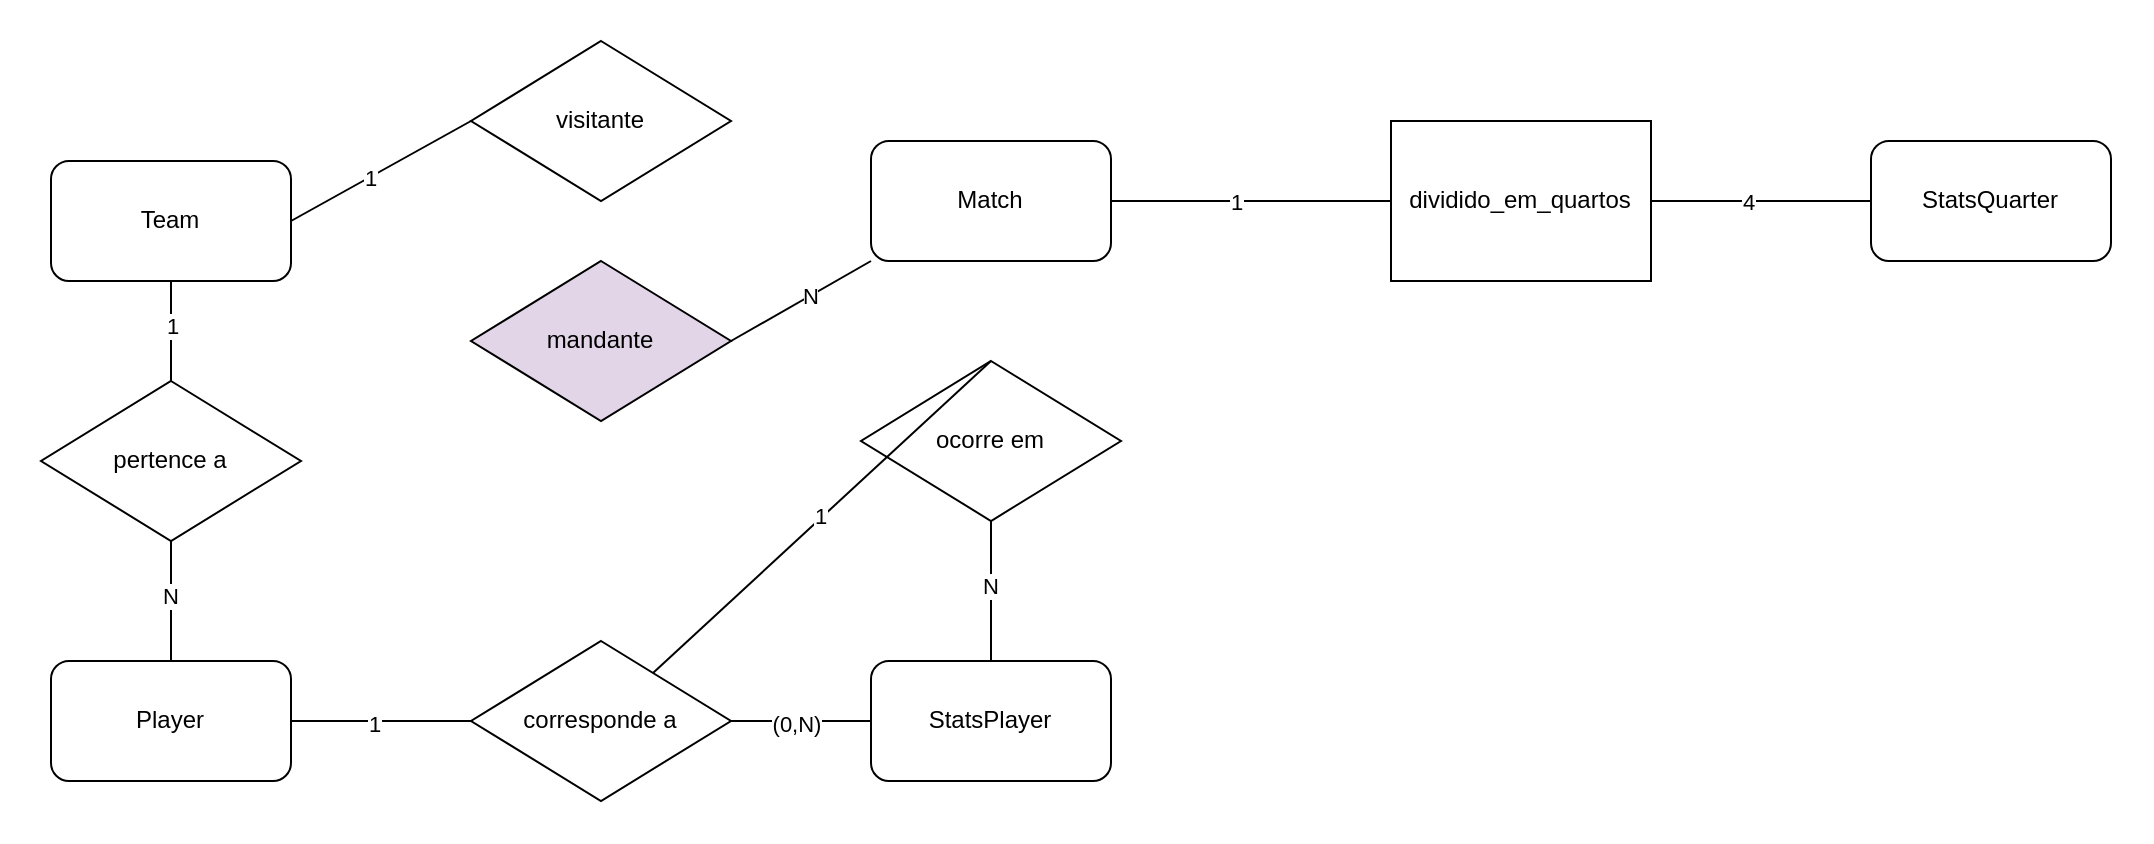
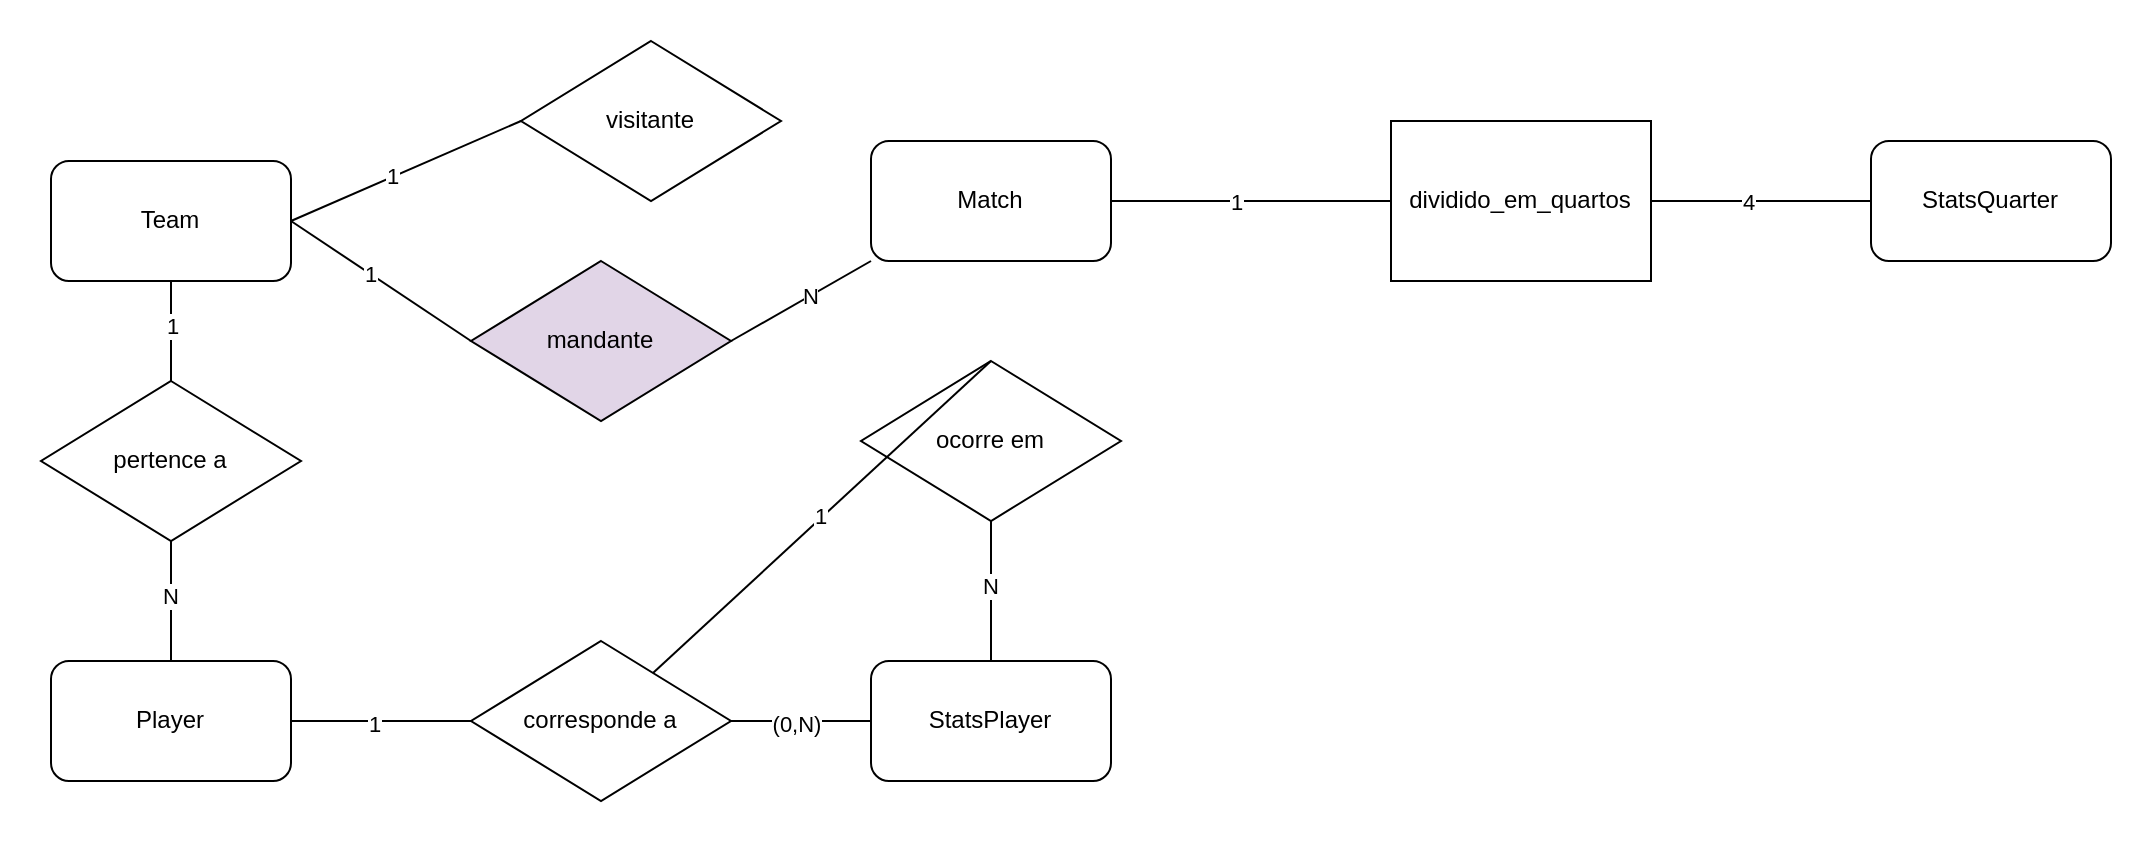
(601, 121) -> (651, 121)
none -> (383, 282)
